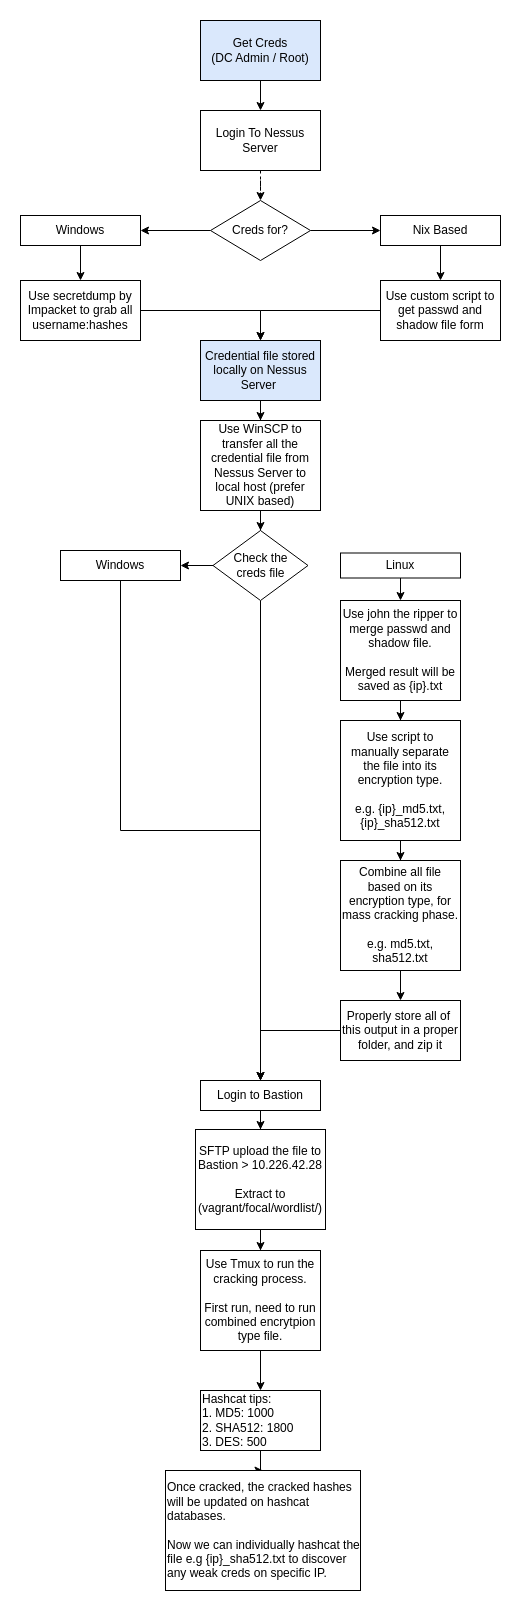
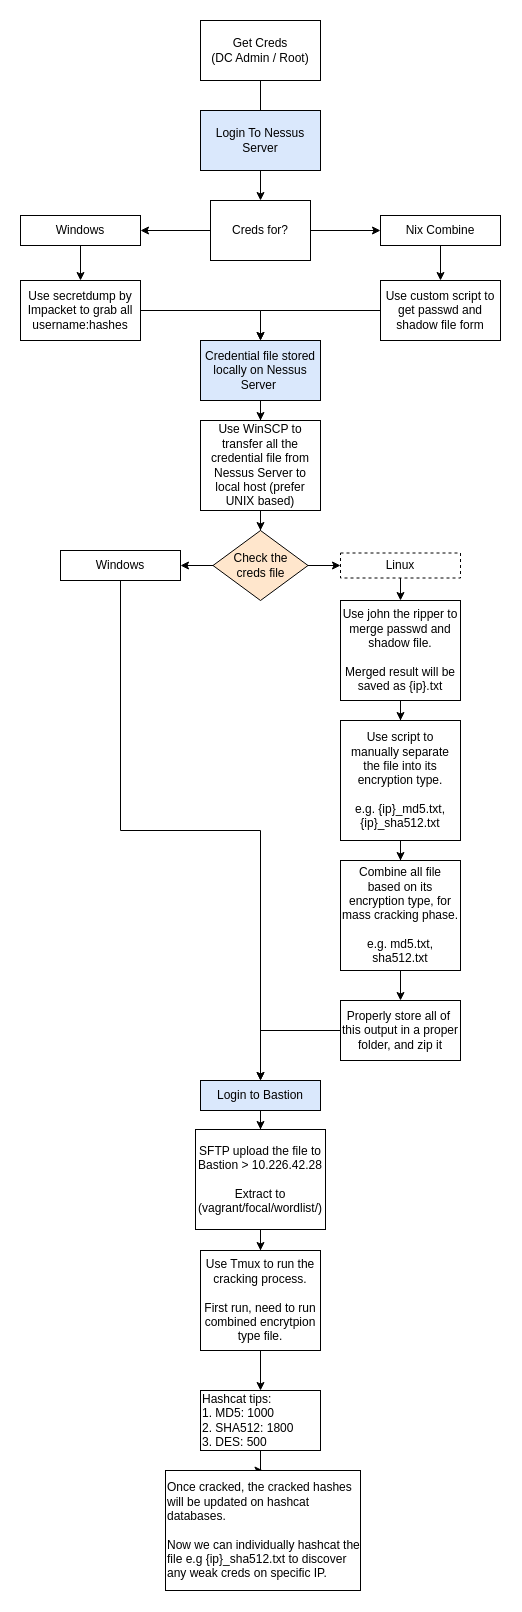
(261, 51) -> (261, 51)
(261, 102) -> (261, 105)
(261, 141) -> (261, 141)
(261, 190) -> (261, 190)
(261, 231) -> (261, 231)
(441, 231) -> (441, 231)
(261, 566) -> (261, 566)
(401, 566) -> (401, 566)
(261, 714) -> (328, 566)
(261, 1096) -> (261, 1096)
